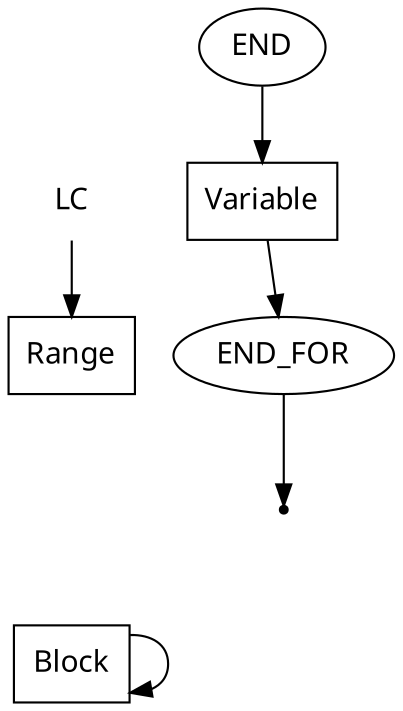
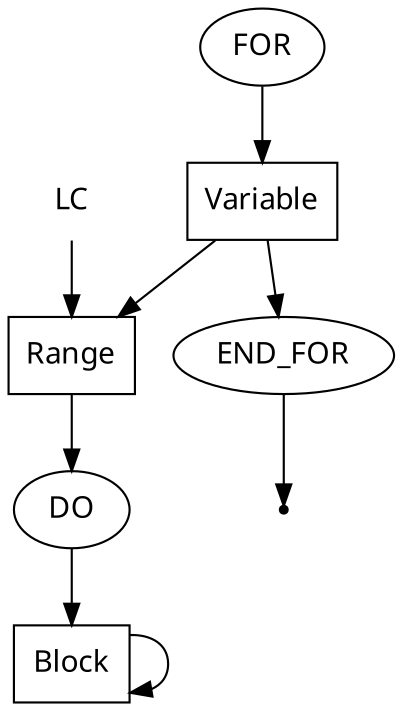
(262, 47) -> (262, 47)
none -> (175, 272)
none -> (72, 510)
